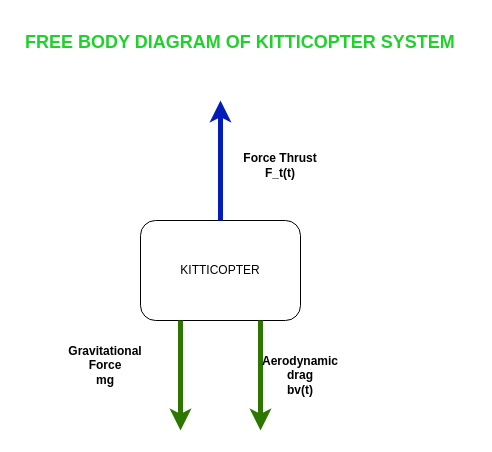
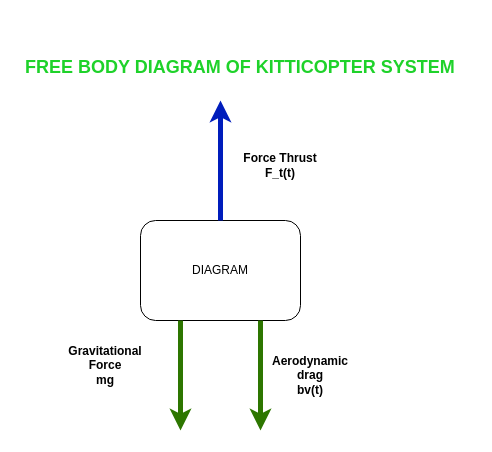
(246, 41) -> (246, 66)
(221, 271) -> (221, 271)
(301, 376) -> (311, 376)
